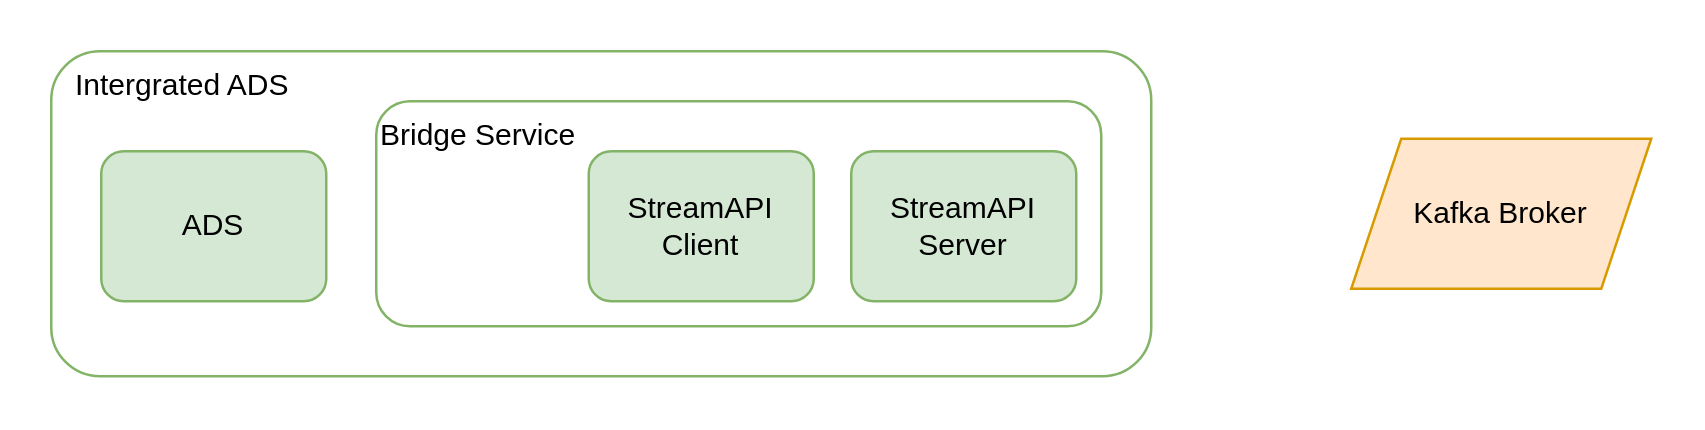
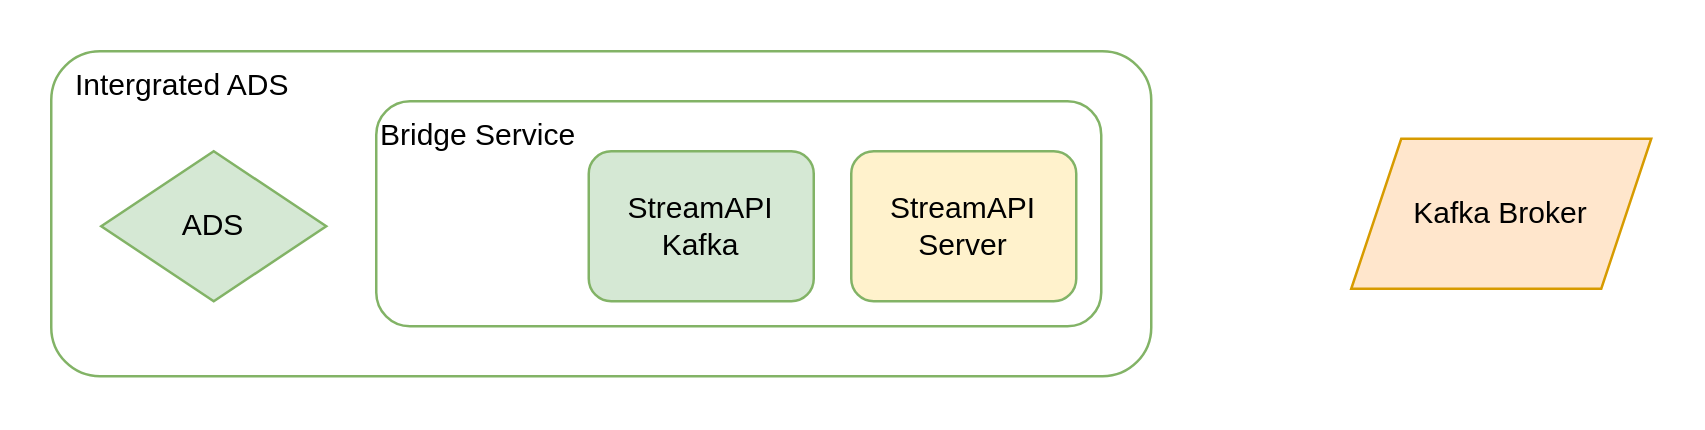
(214, 226) -> (214, 226)
(701, 226) -> (701, 226)
(964, 226) -> (964, 226)
